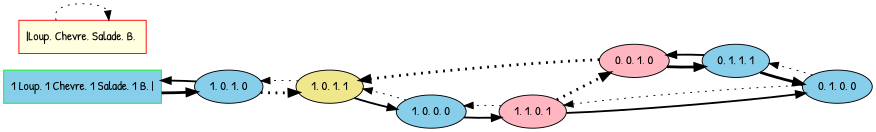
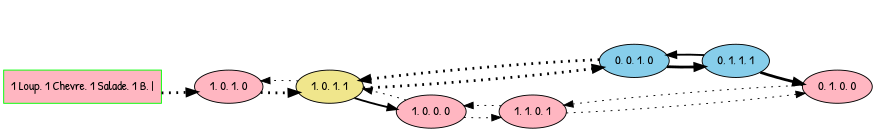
(83, 37) -> none
(634, 61) -> (634, 61)
(795, 70) -> none
(184, 81) -> none
(83, 87) -> (83, 87)
(229, 87) -> (229, 87)
(837, 87) -> (837, 87)
(579, 88) -> (478, 80)
(174, 93) -> (174, 93)
(681, 106) -> (681, 106)
(431, 112) -> (431, 112)
(478, 118) -> (478, 118)
